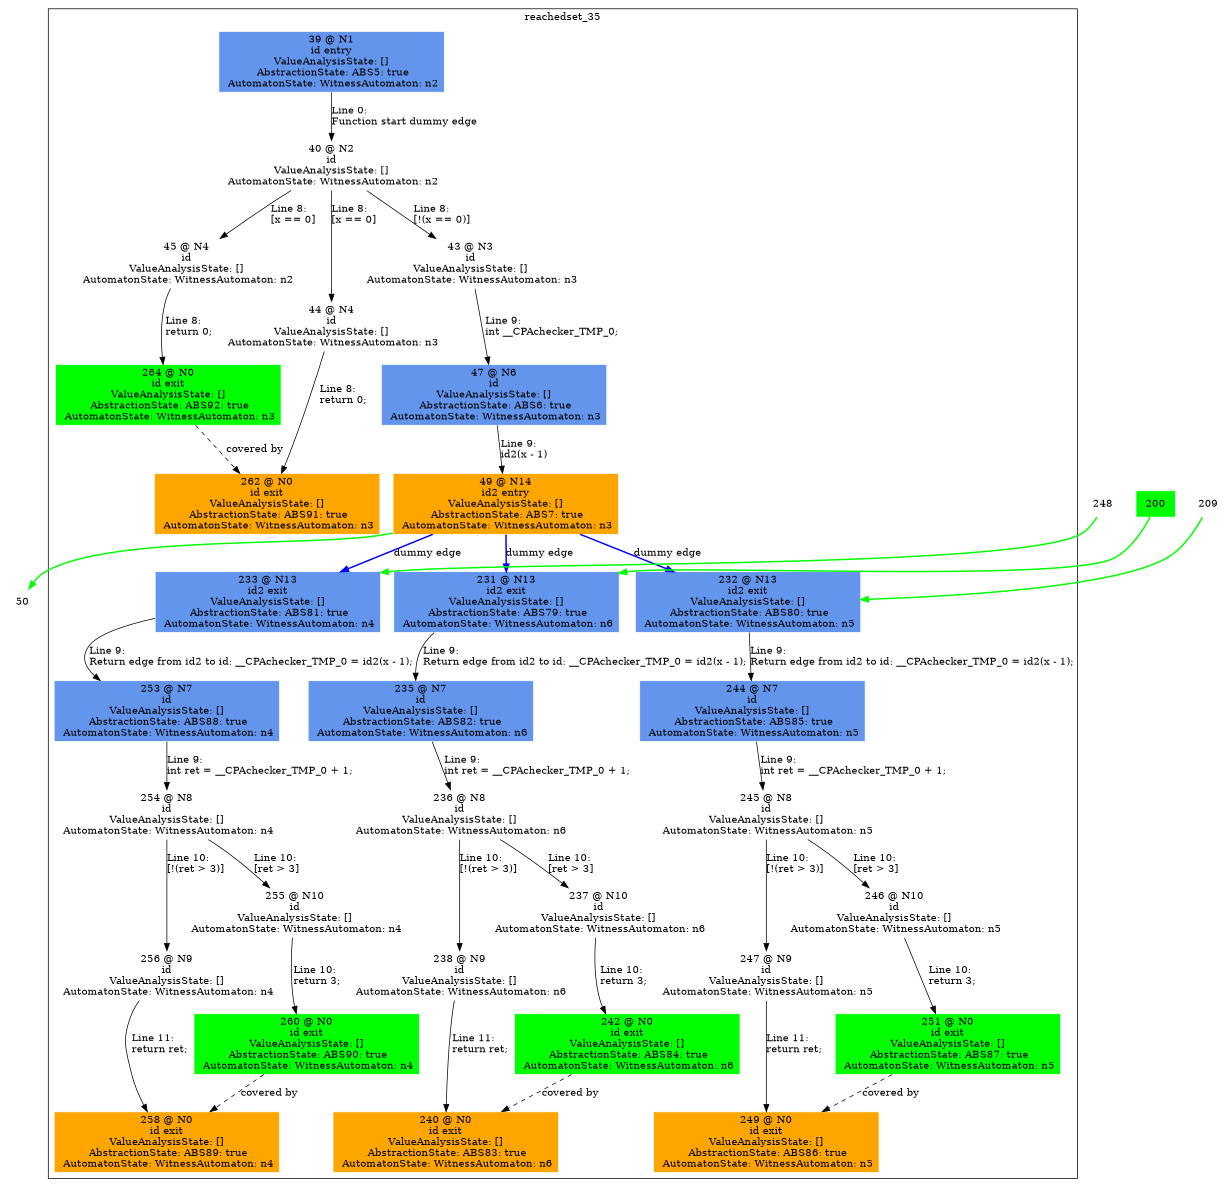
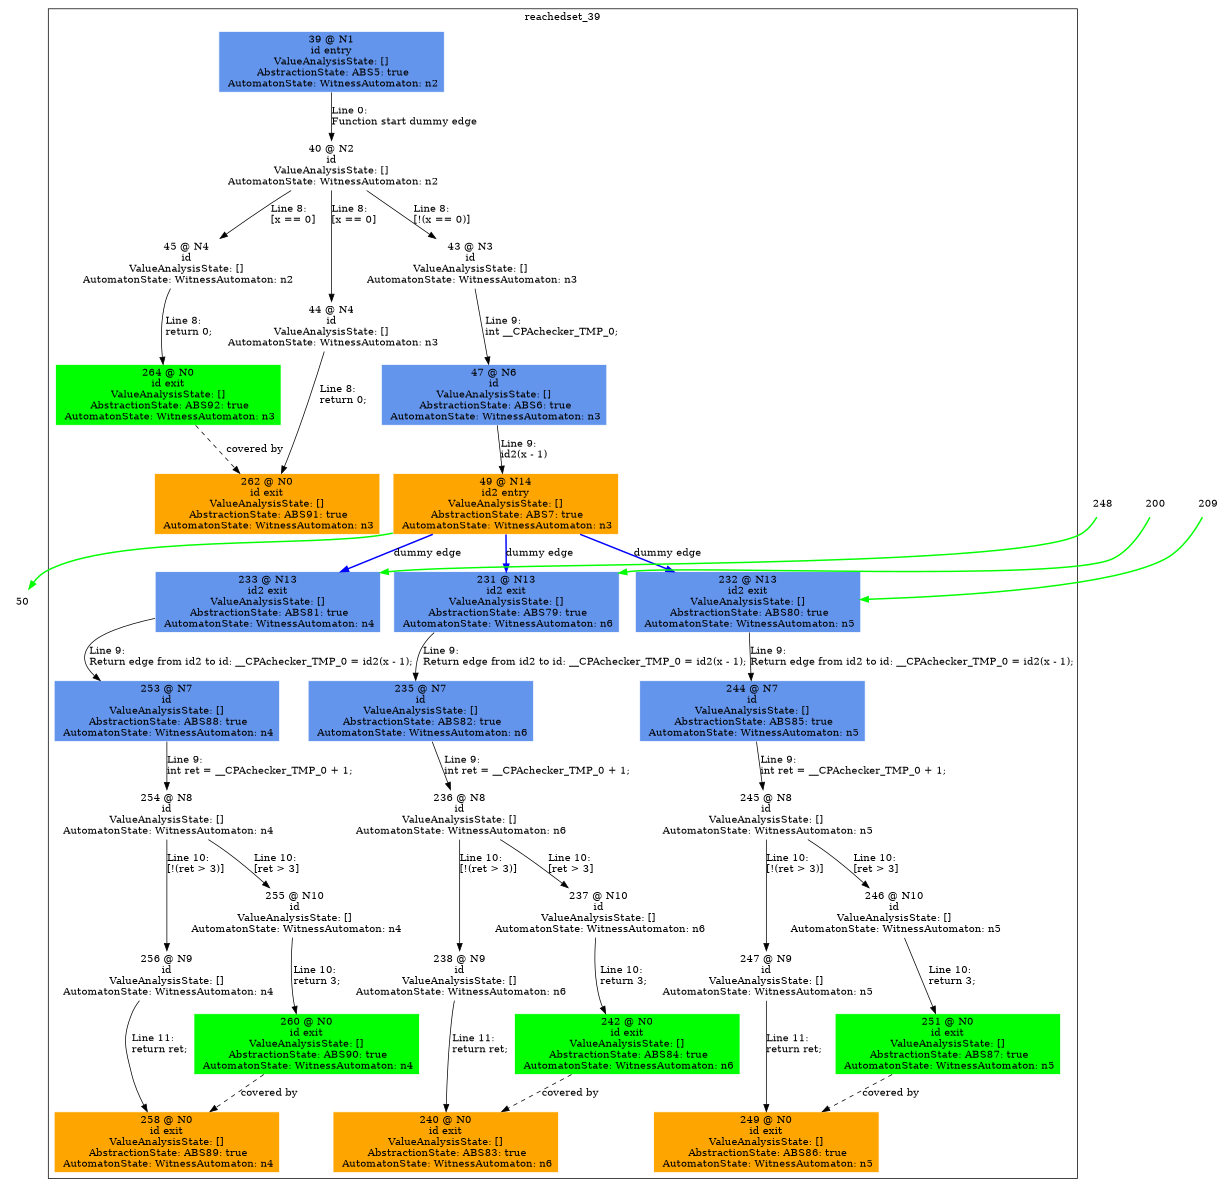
(563, 17) -> (563, 17)
(1156, 504) -> (1156, 504)
